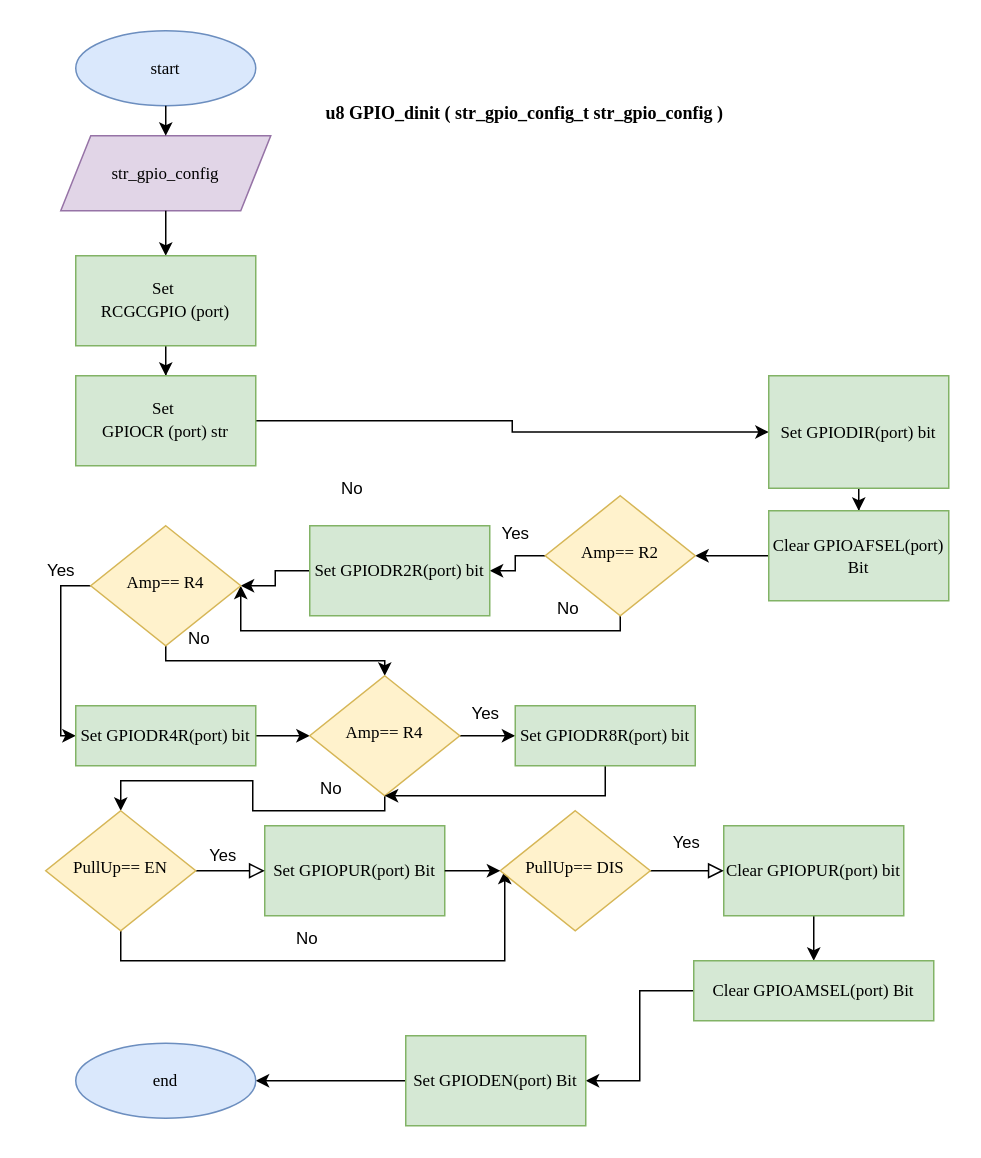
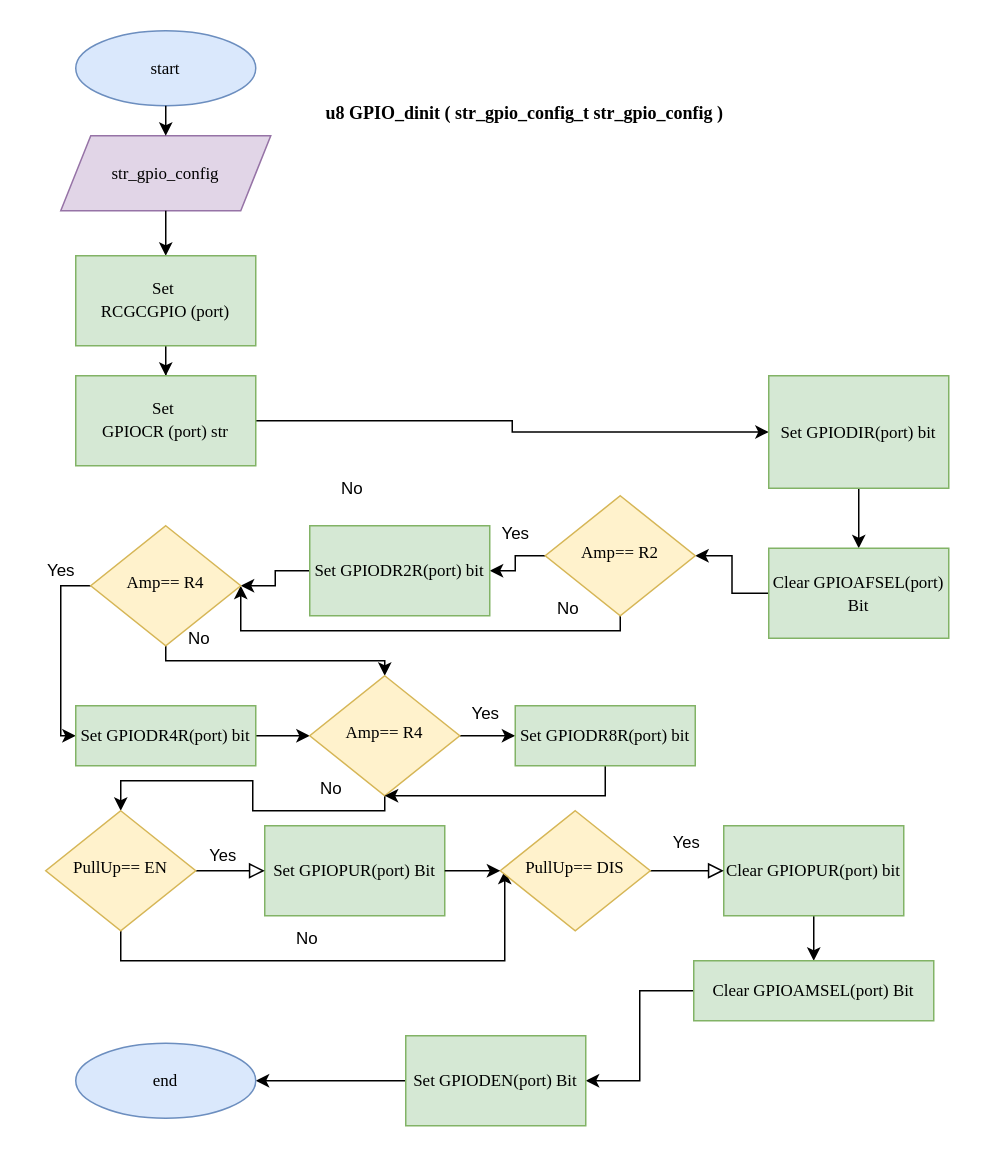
(859, 556) -> (859, 593)
